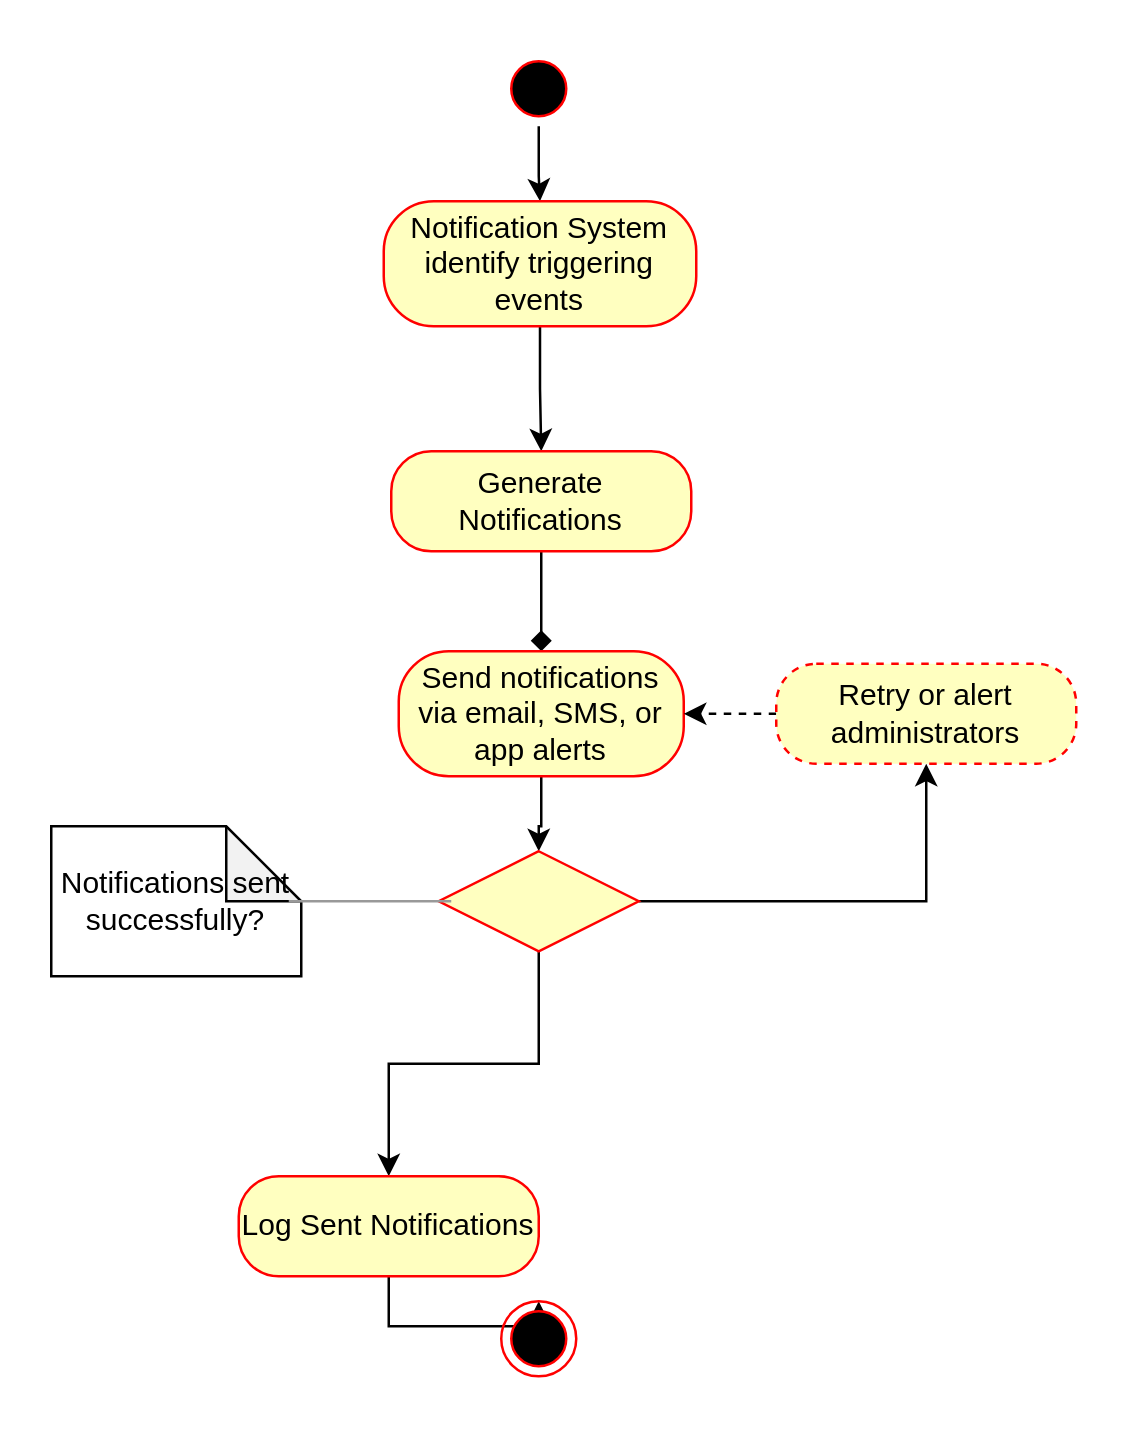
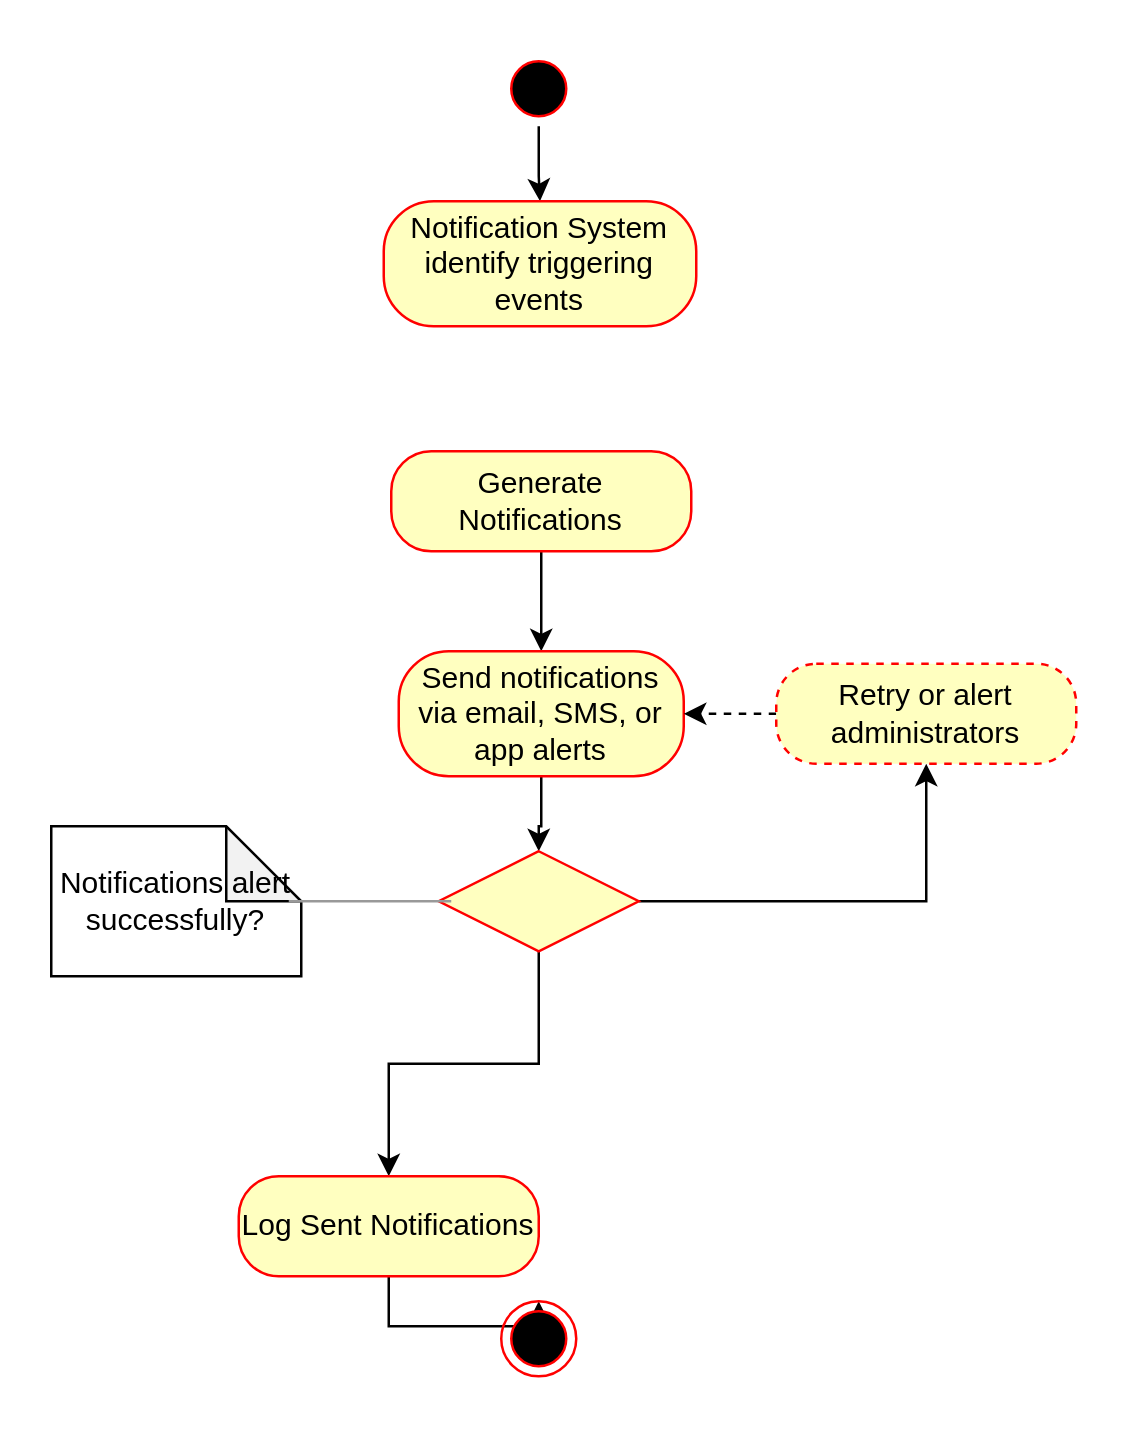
(540, 381) -> none
(541, 631) -> (541, 632)
(176, 901) -> (176, 901)
